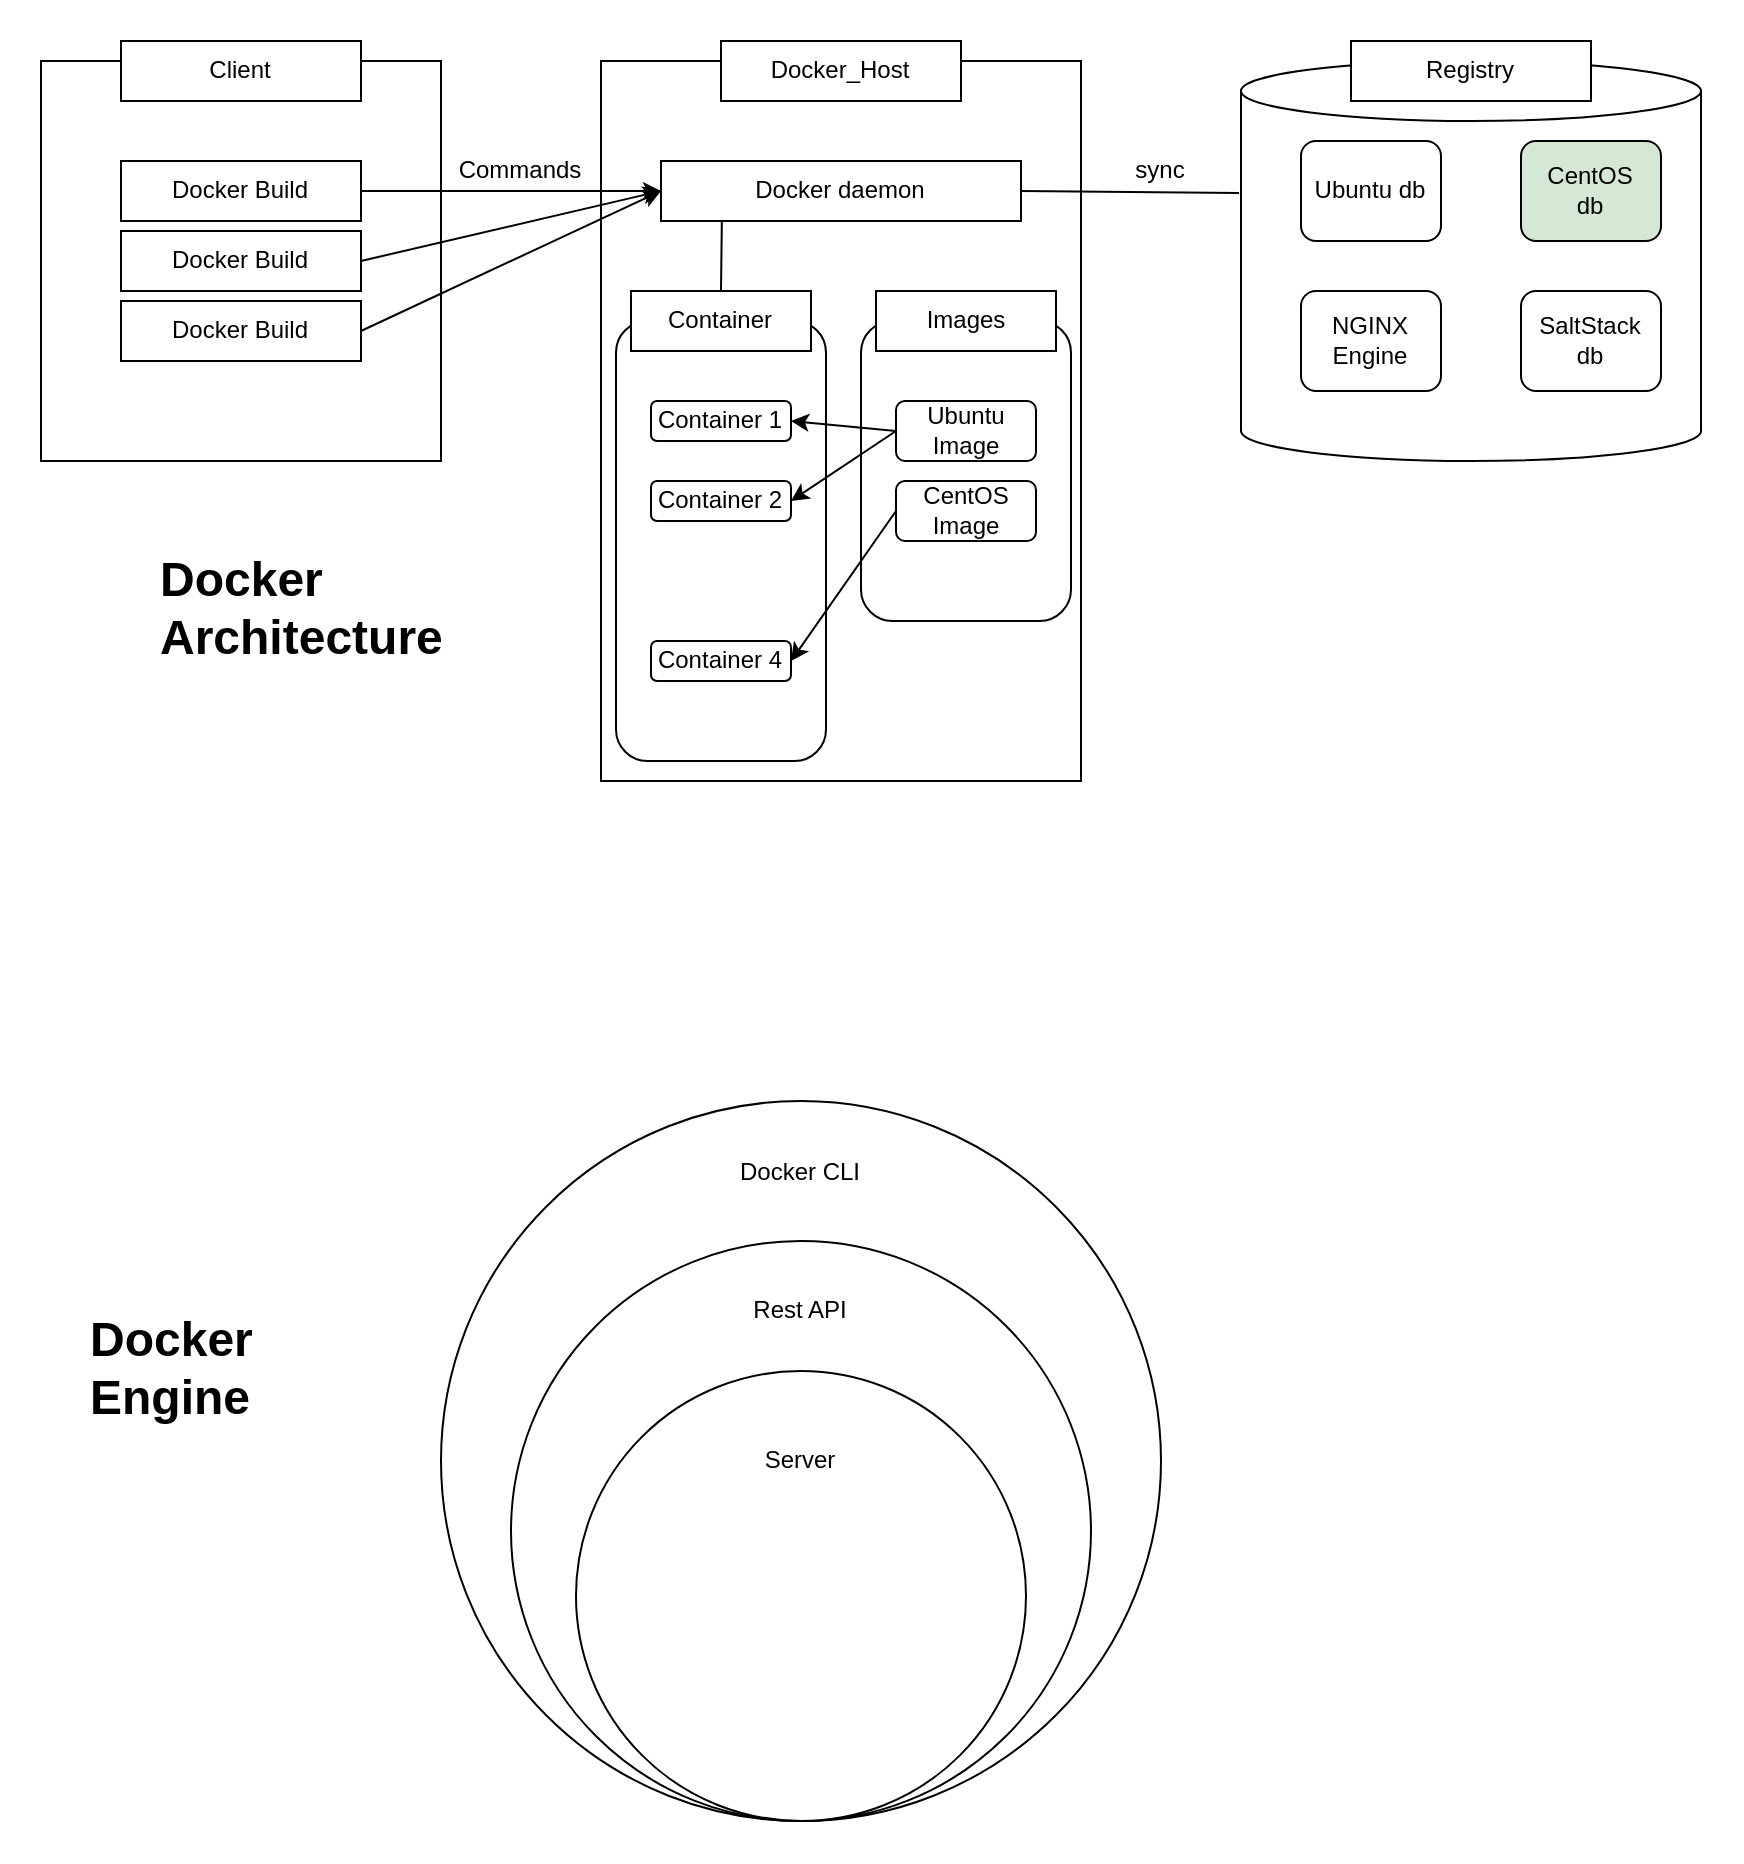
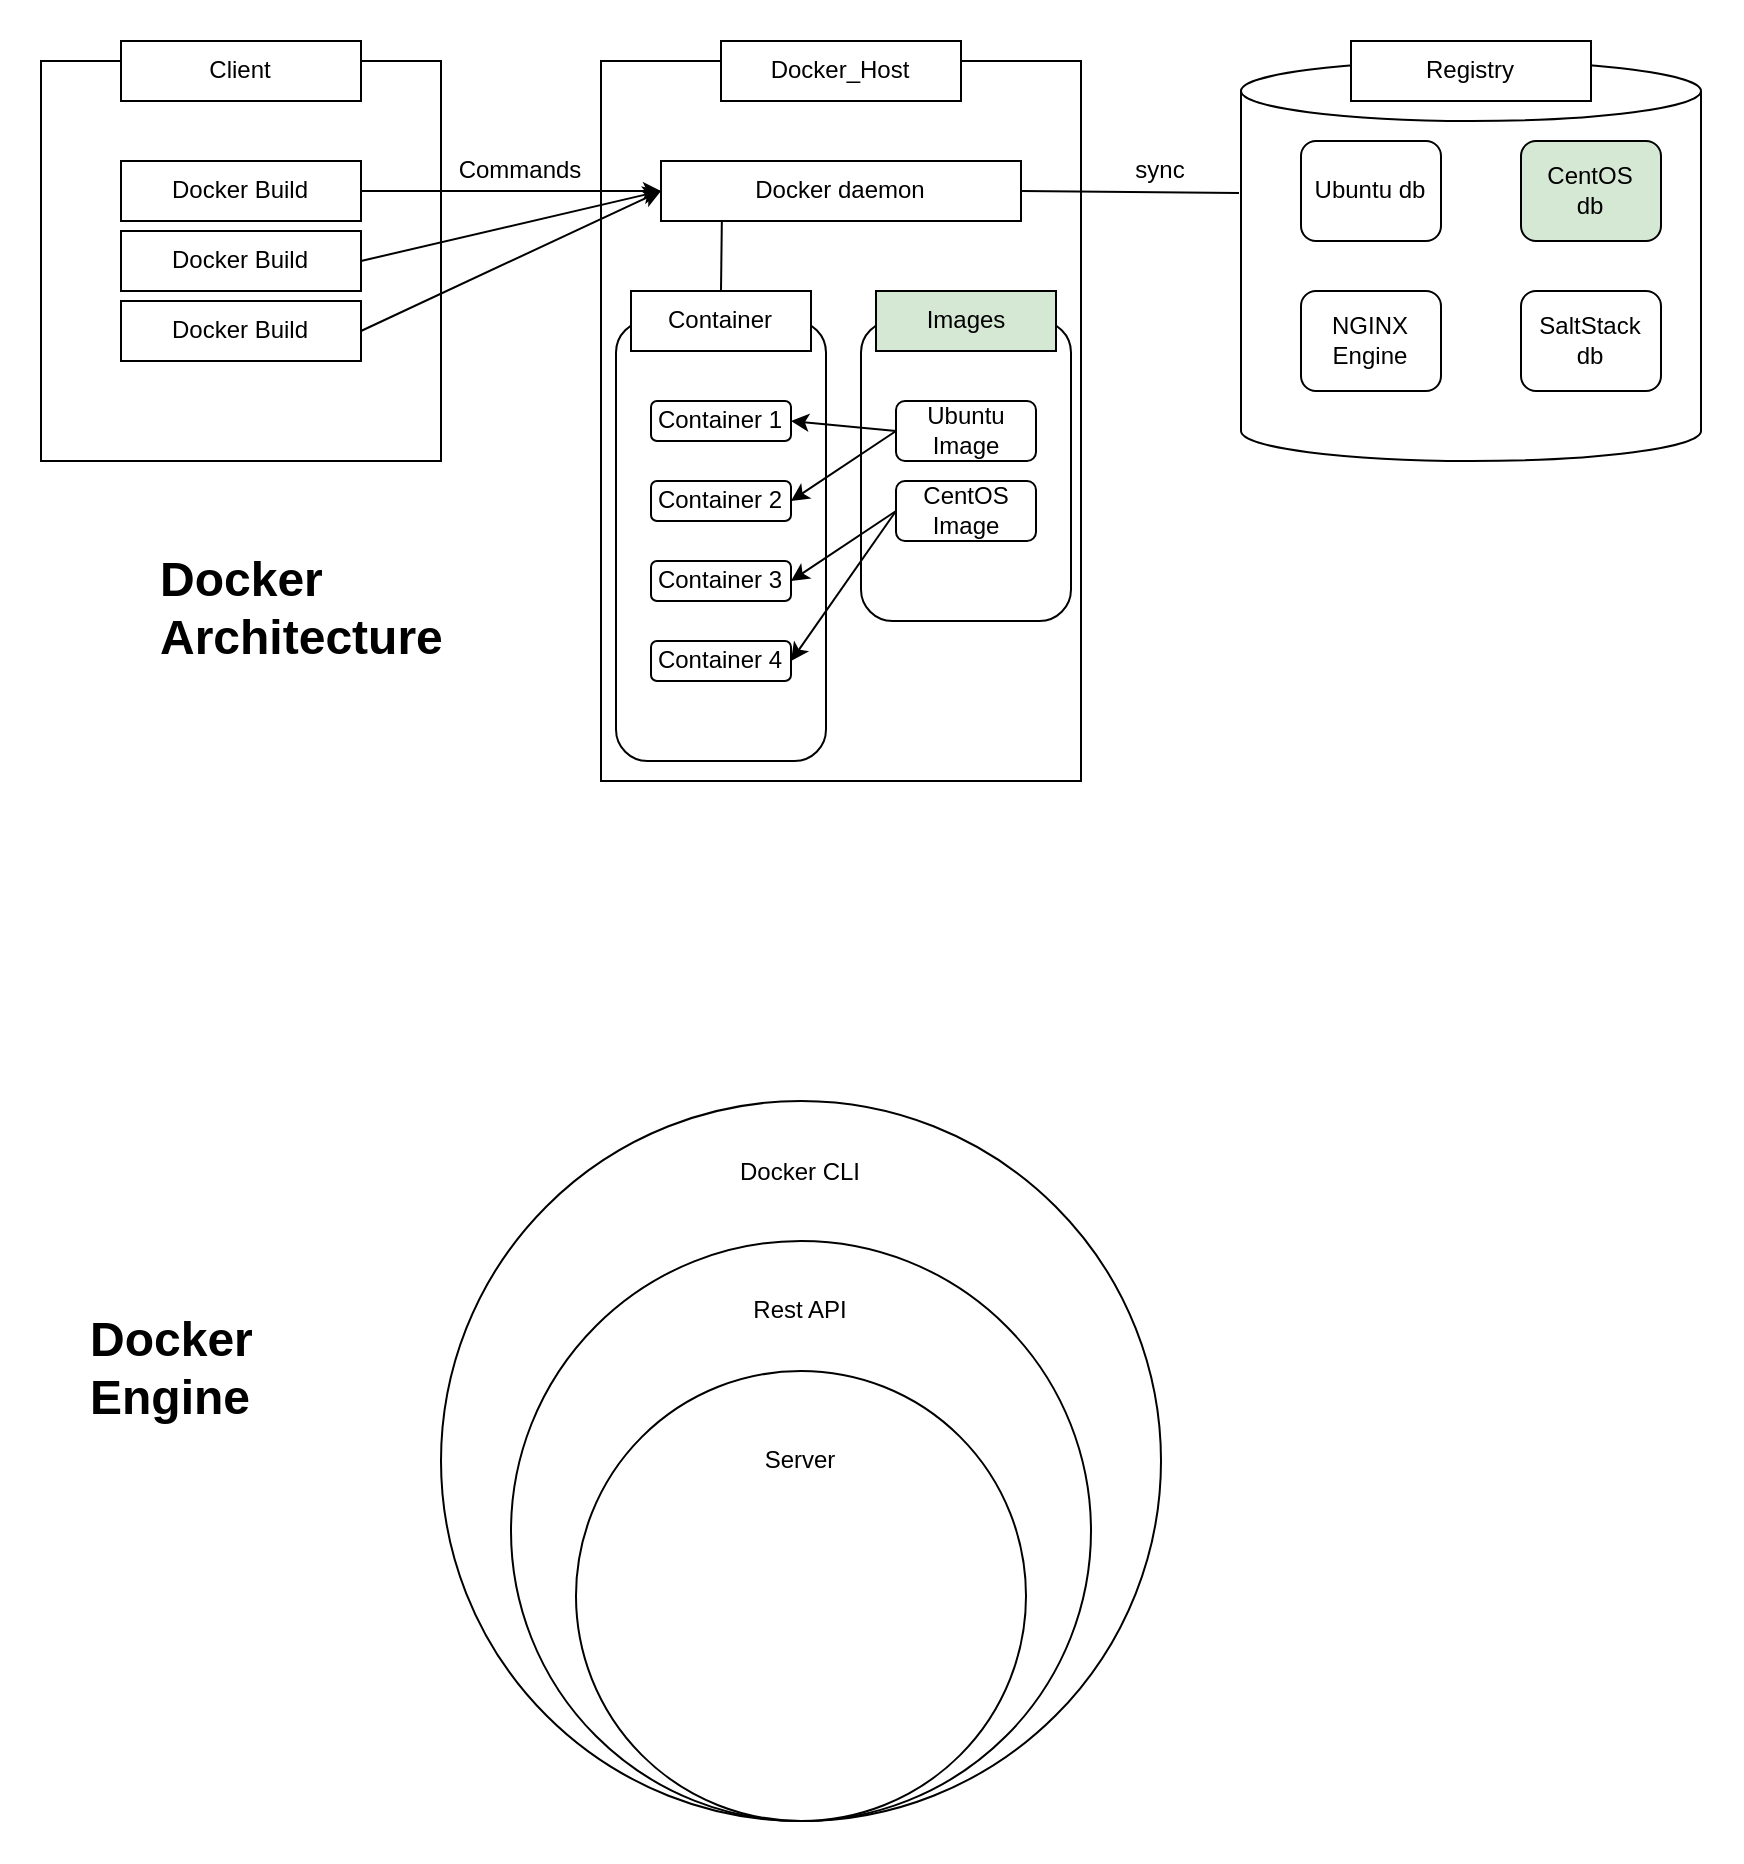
(966, 321) -> (966, 321)
none -> (846, 544)
none -> (721, 581)
